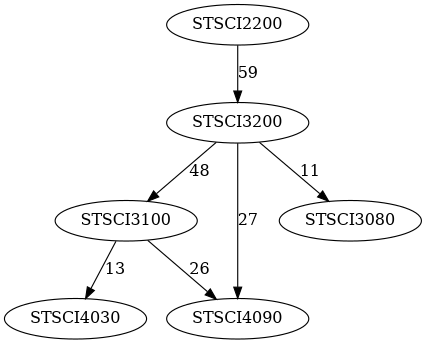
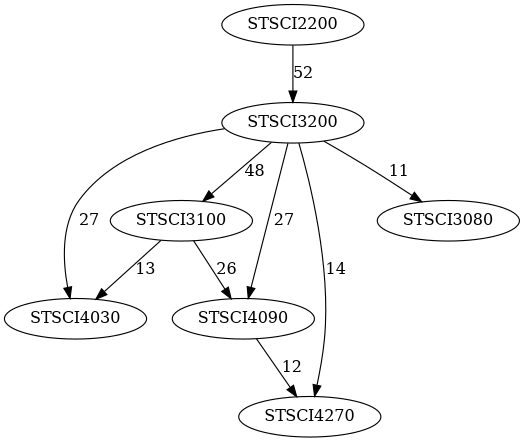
(248, 74) -> (304, 74)
none -> (106, 173)
none -> (310, 417)
